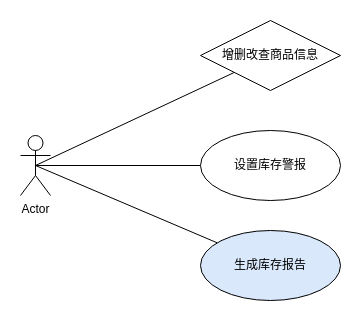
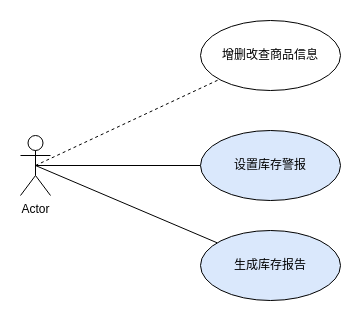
(271, 56) -> (271, 56)
(142, 116) -> (134, 119)
(271, 166) -> (271, 166)
